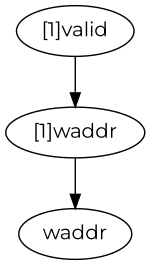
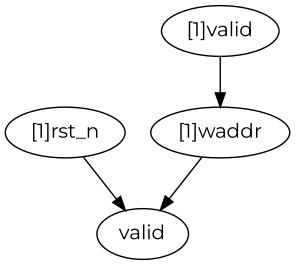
none -> (65, 133)
(75, 234) -> (143, 234)
